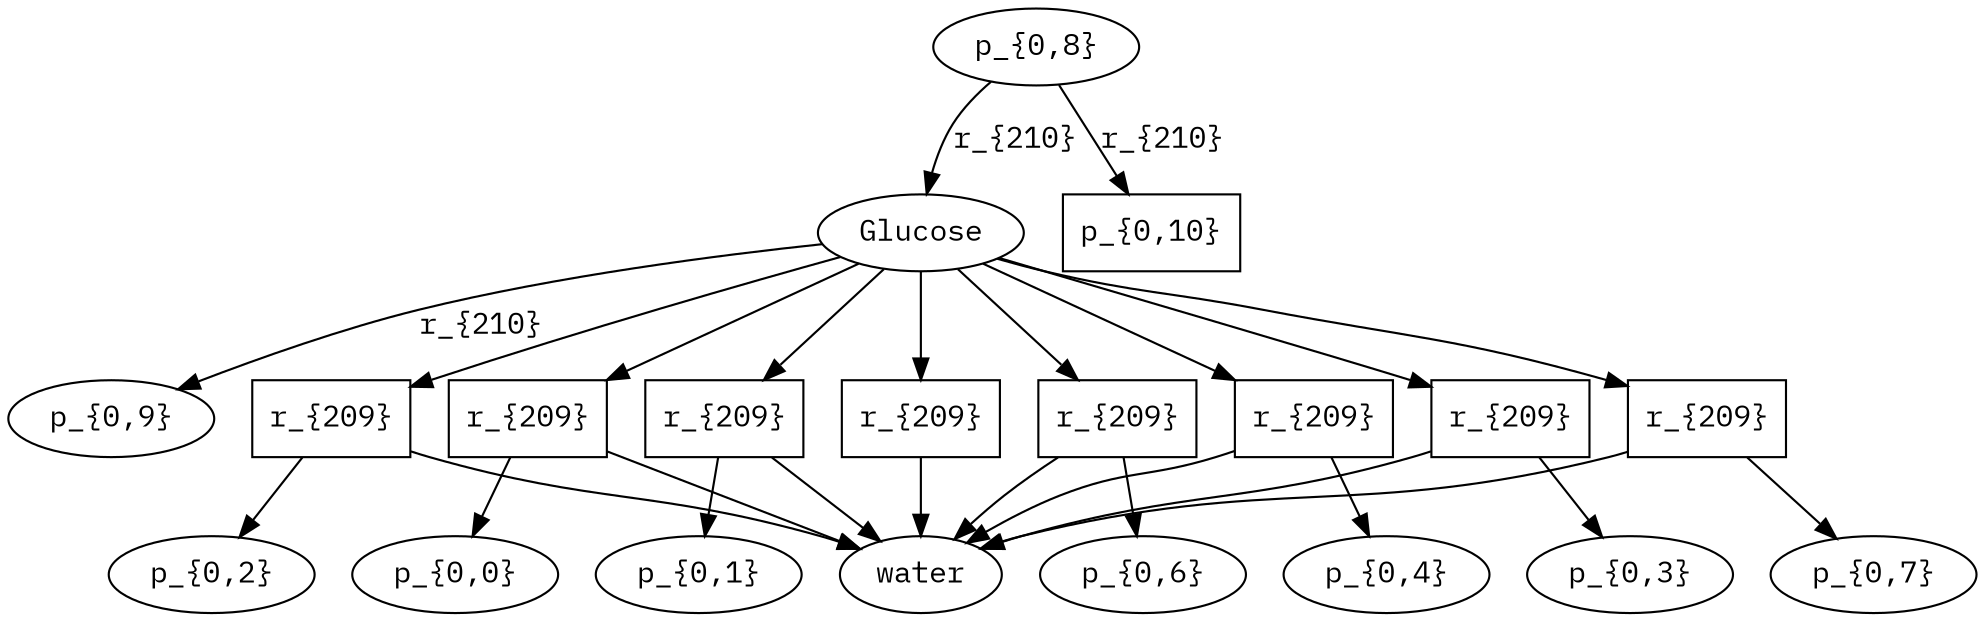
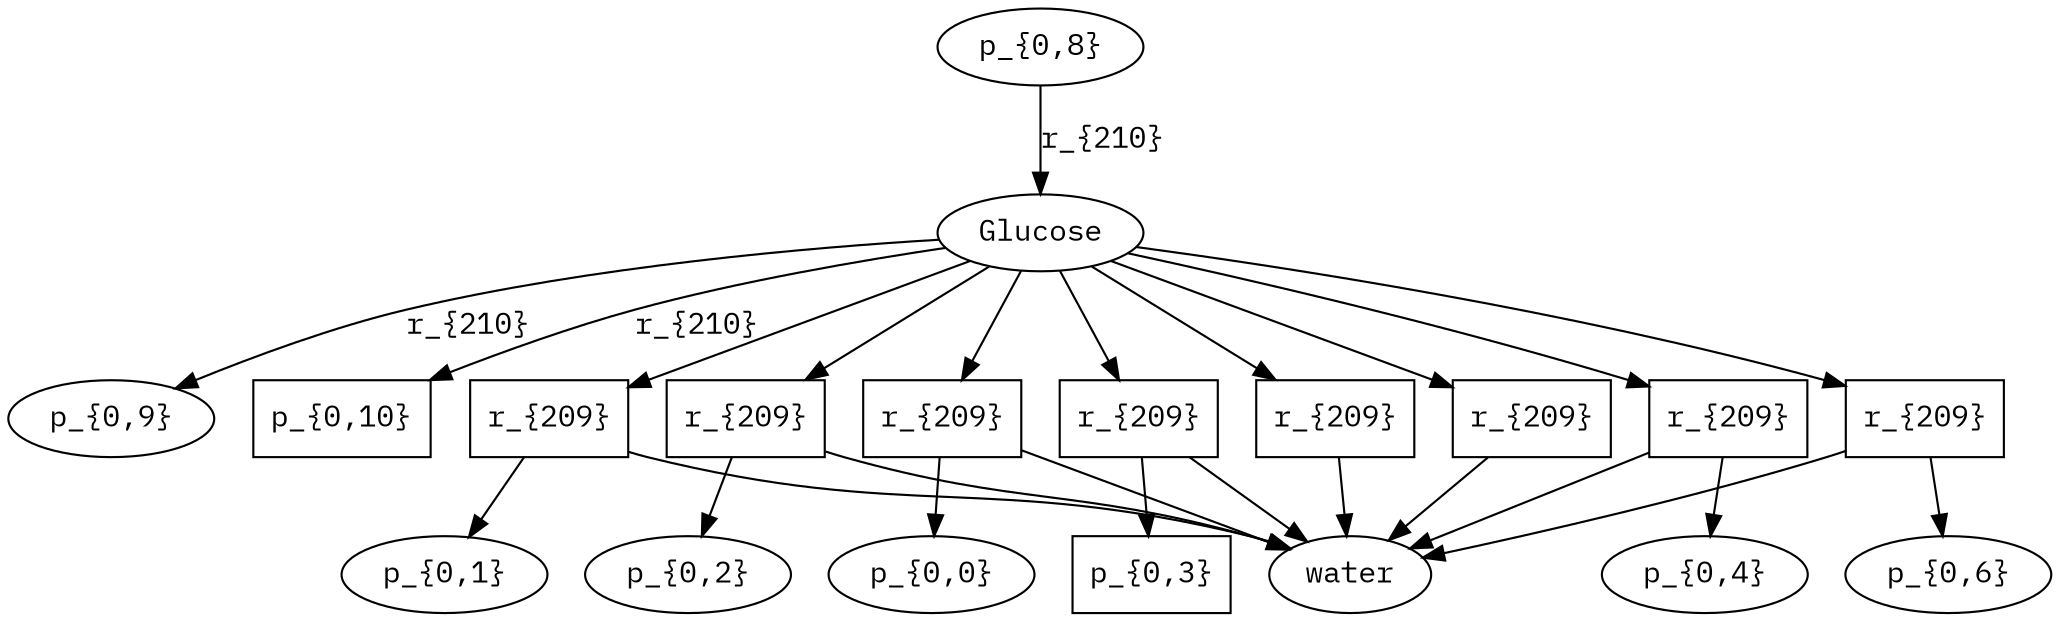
(1088, 130) -> (694, 295)
(1630, 575) -> (1152, 575)
(1874, 575) -> none
